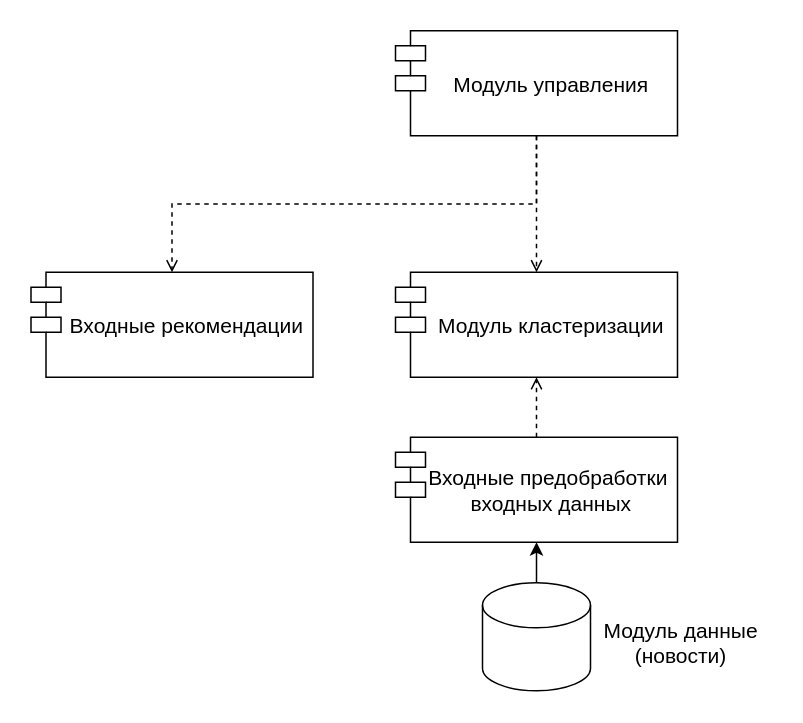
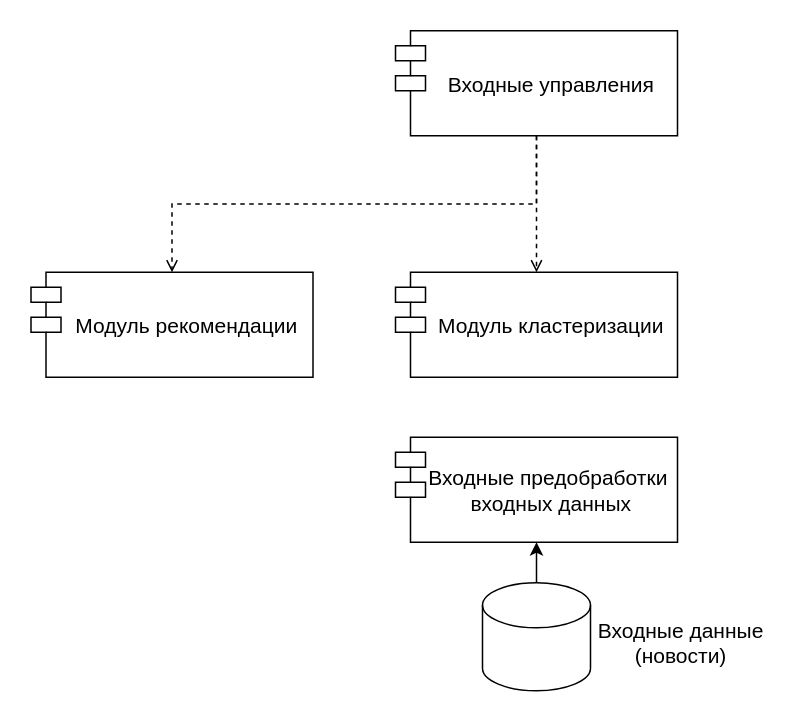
(551, 85) -> (551, 85)
(186, 326) -> (186, 326)
(536, 409) -> none
(681, 643) -> (681, 643)
